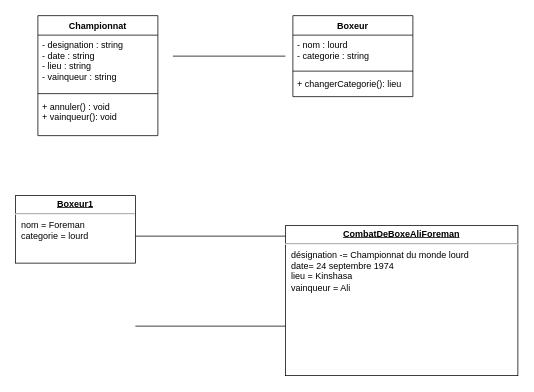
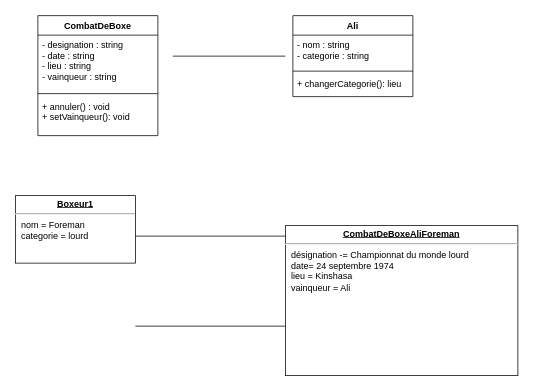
(98, 26) -> (98, 26)
(353, 26) -> (353, 26)
(324, 45) -> (326, 45)
(80, 107) -> (80, 107)
